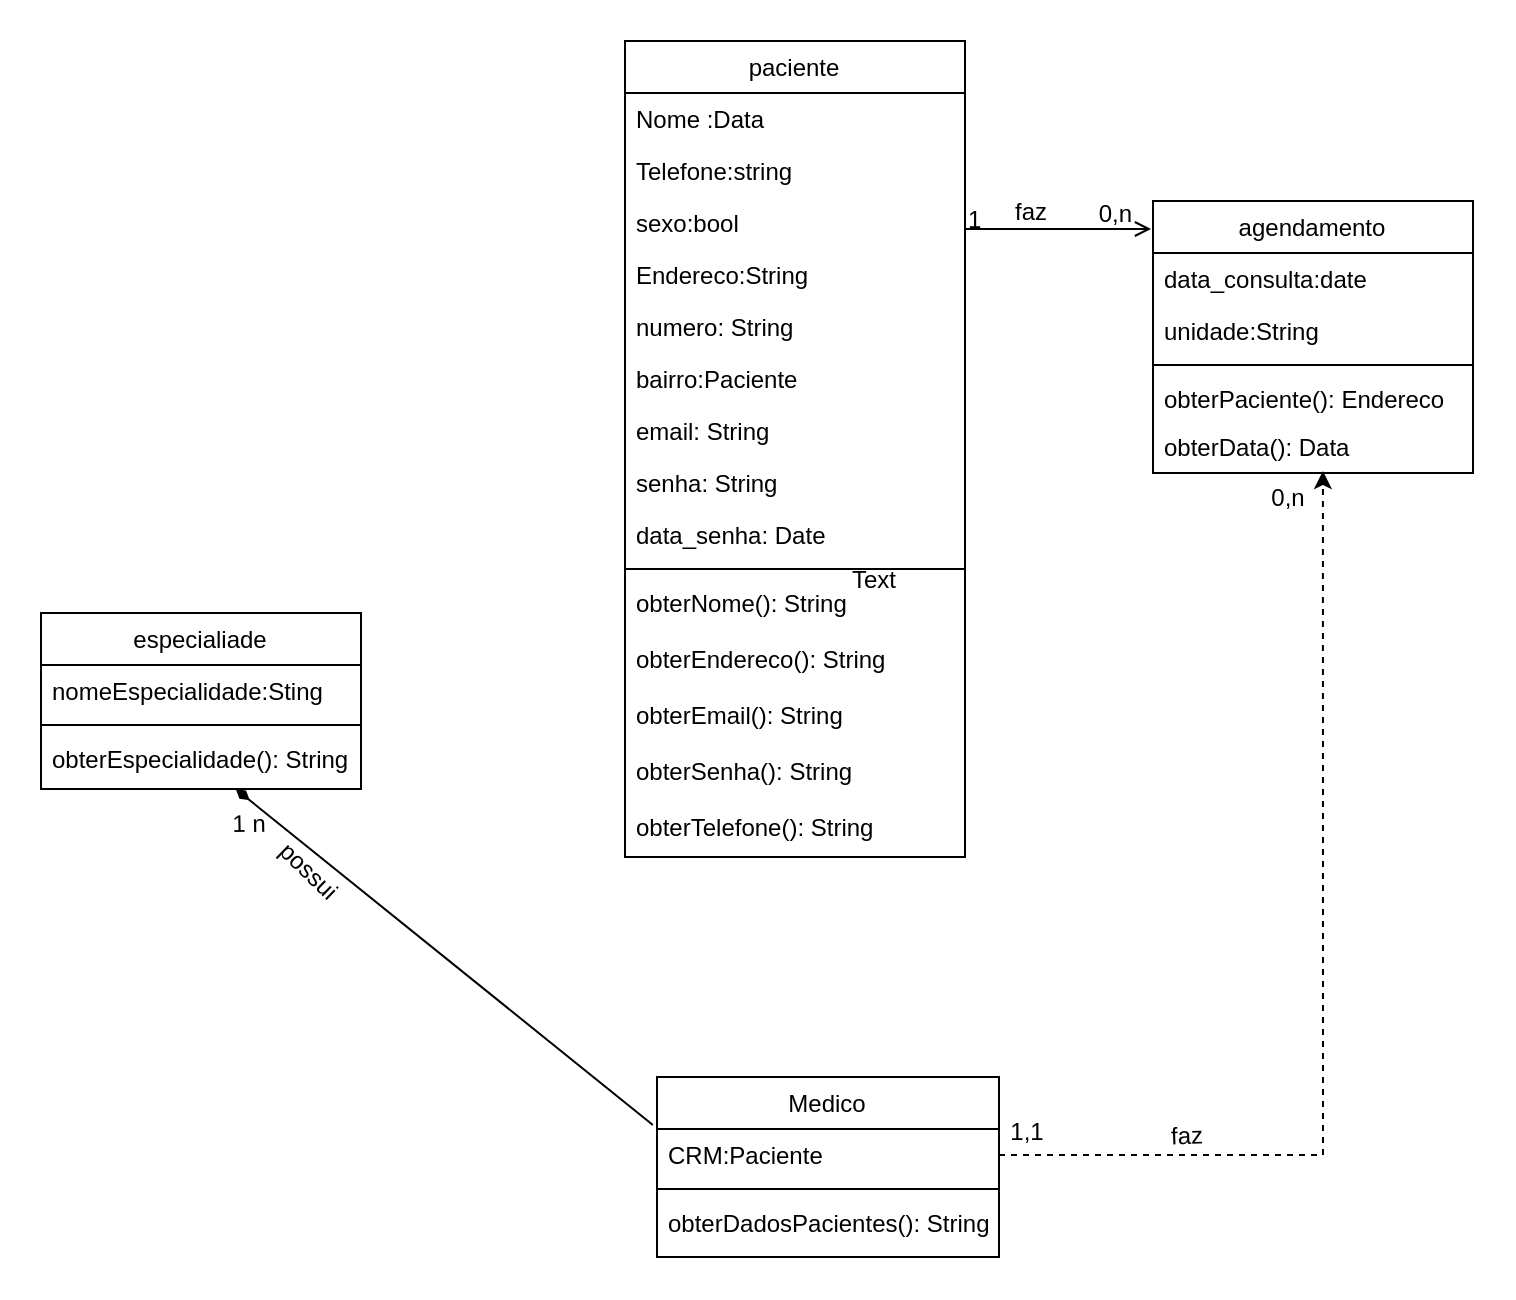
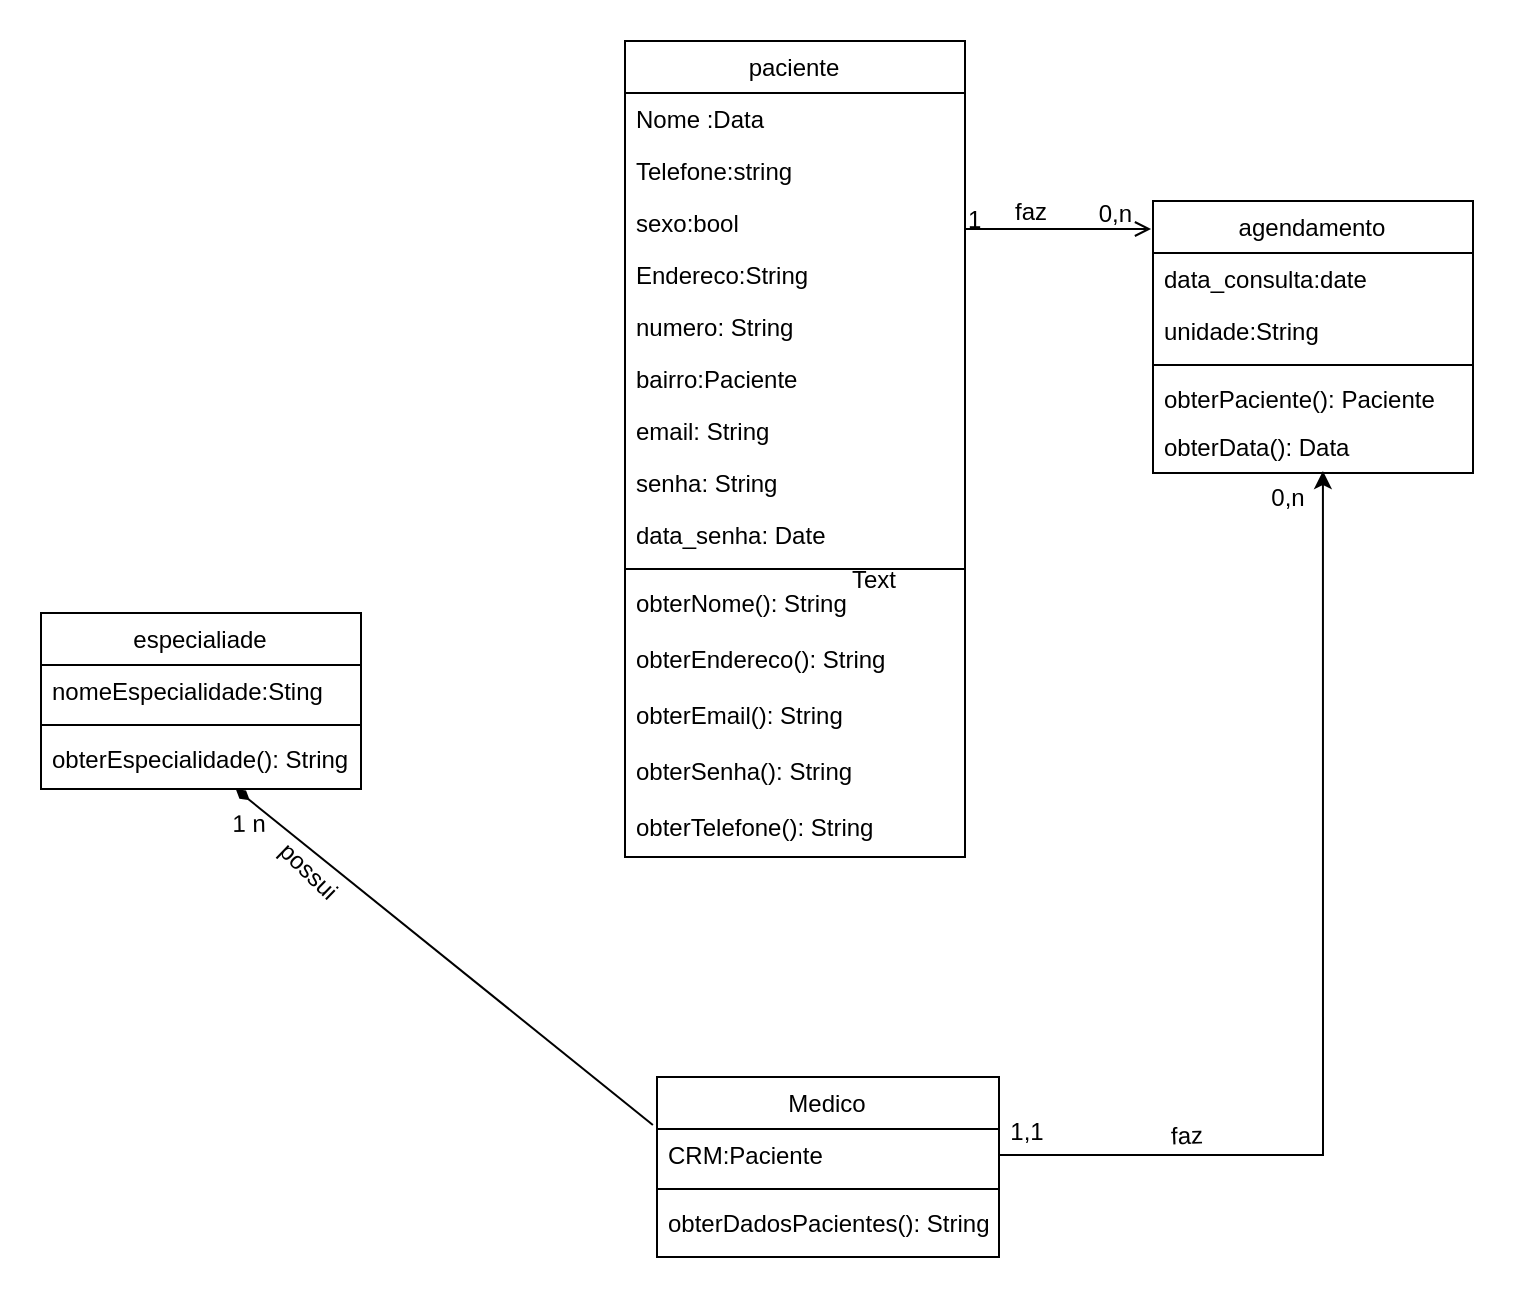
(1323, 400) -> (1320, 400)
(1323, 980) -> (1323, 980)
